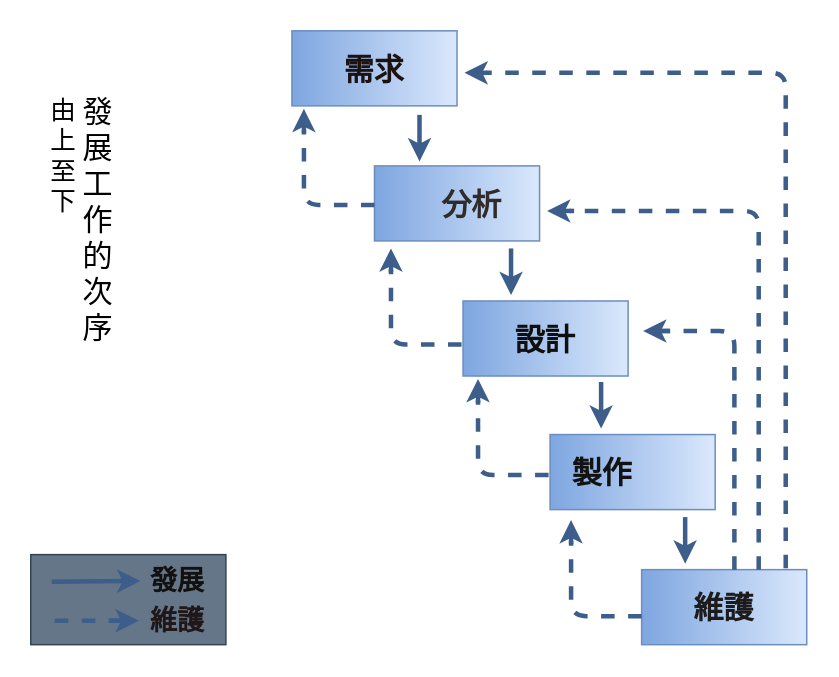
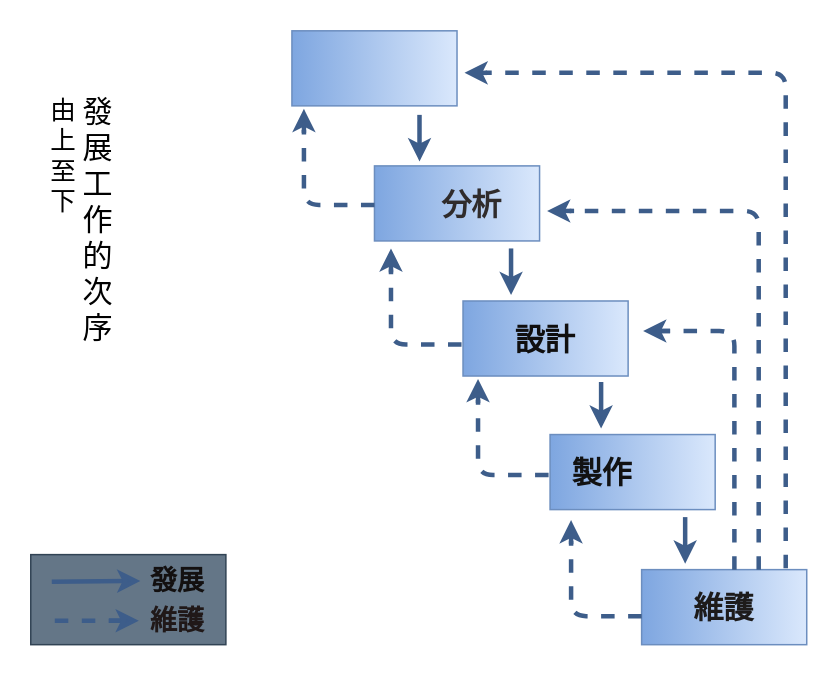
(374, 68) -> none
